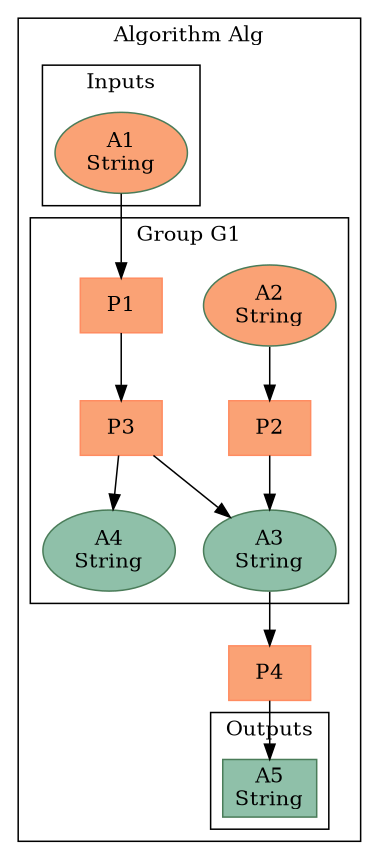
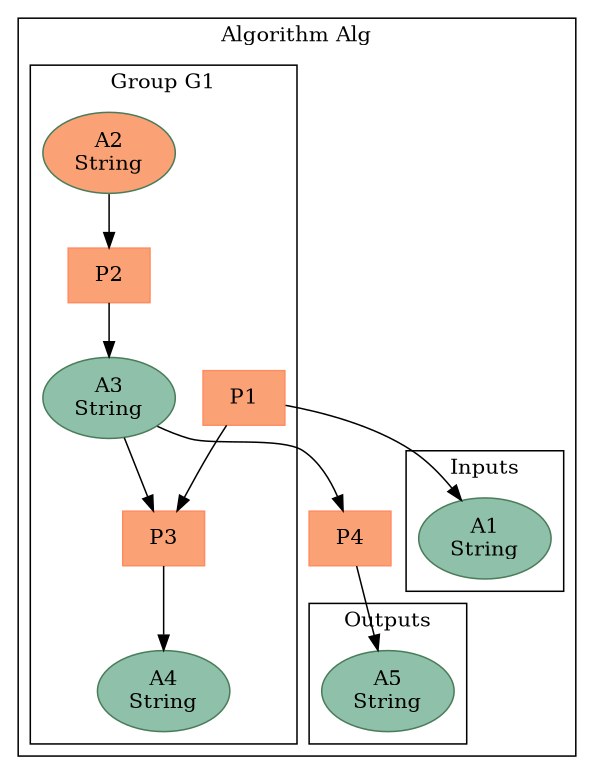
(121, 153) -> (485, 538)
(121, 228) -> (376, 432)
(186, 481) -> (136, 467)
(270, 788) -> (388, 691)
